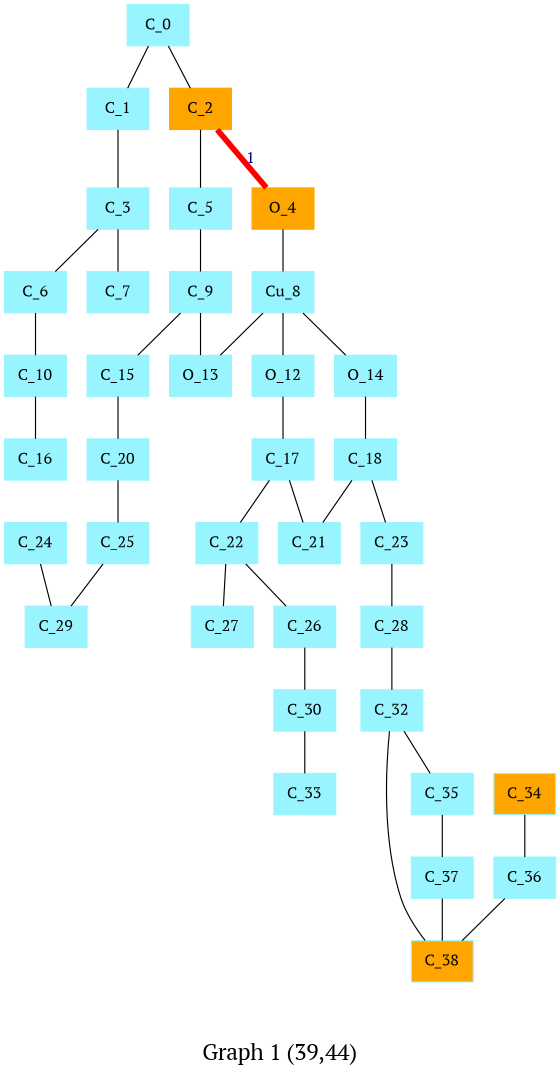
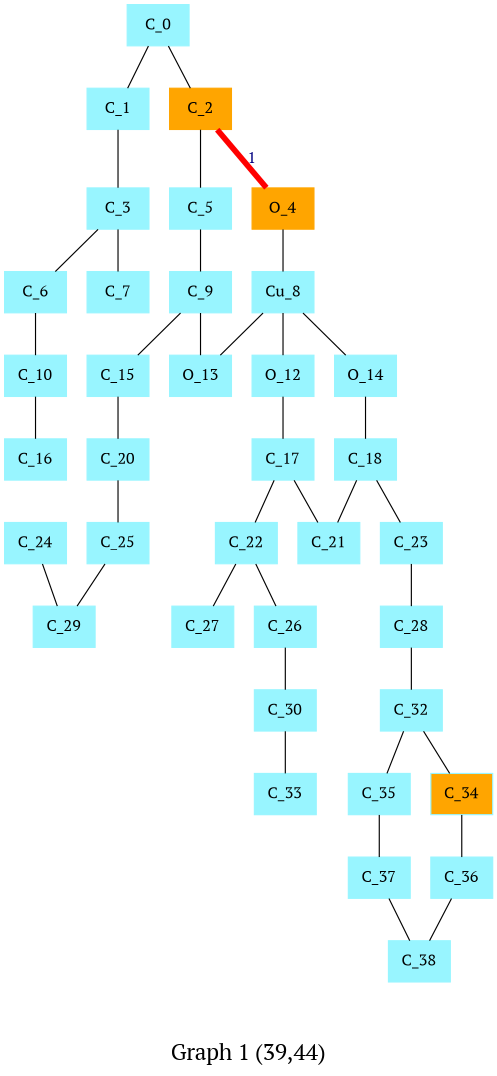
(389, 840) -> (437, 752)
(442, 961) -> (419, 961)
